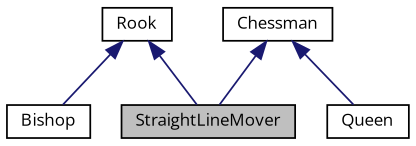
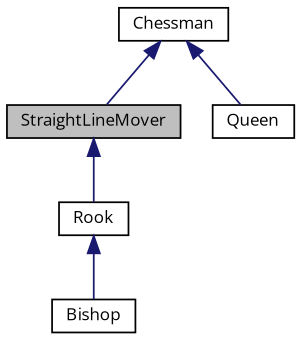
(178, 80) -> (94, 179)
